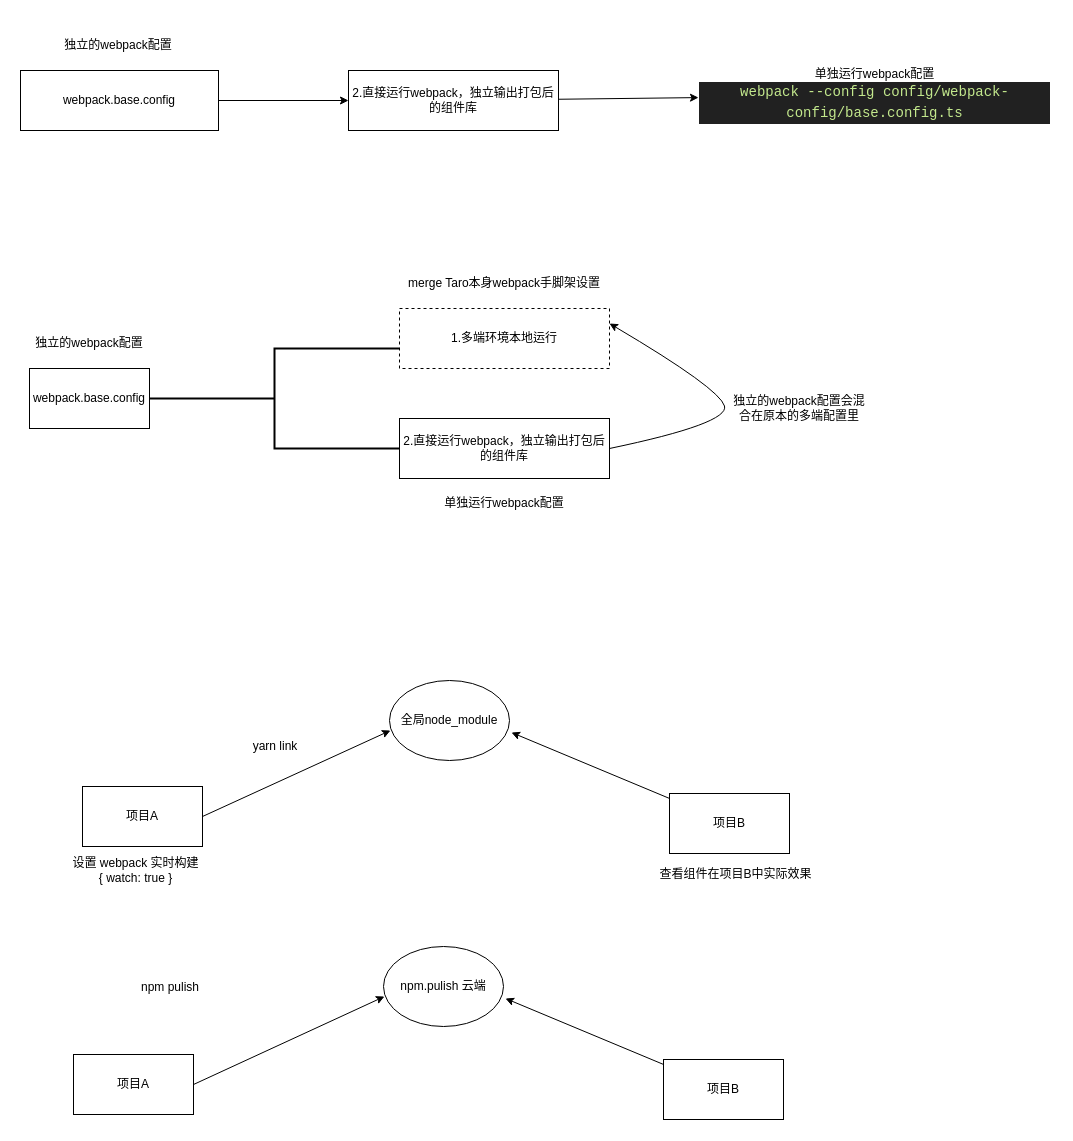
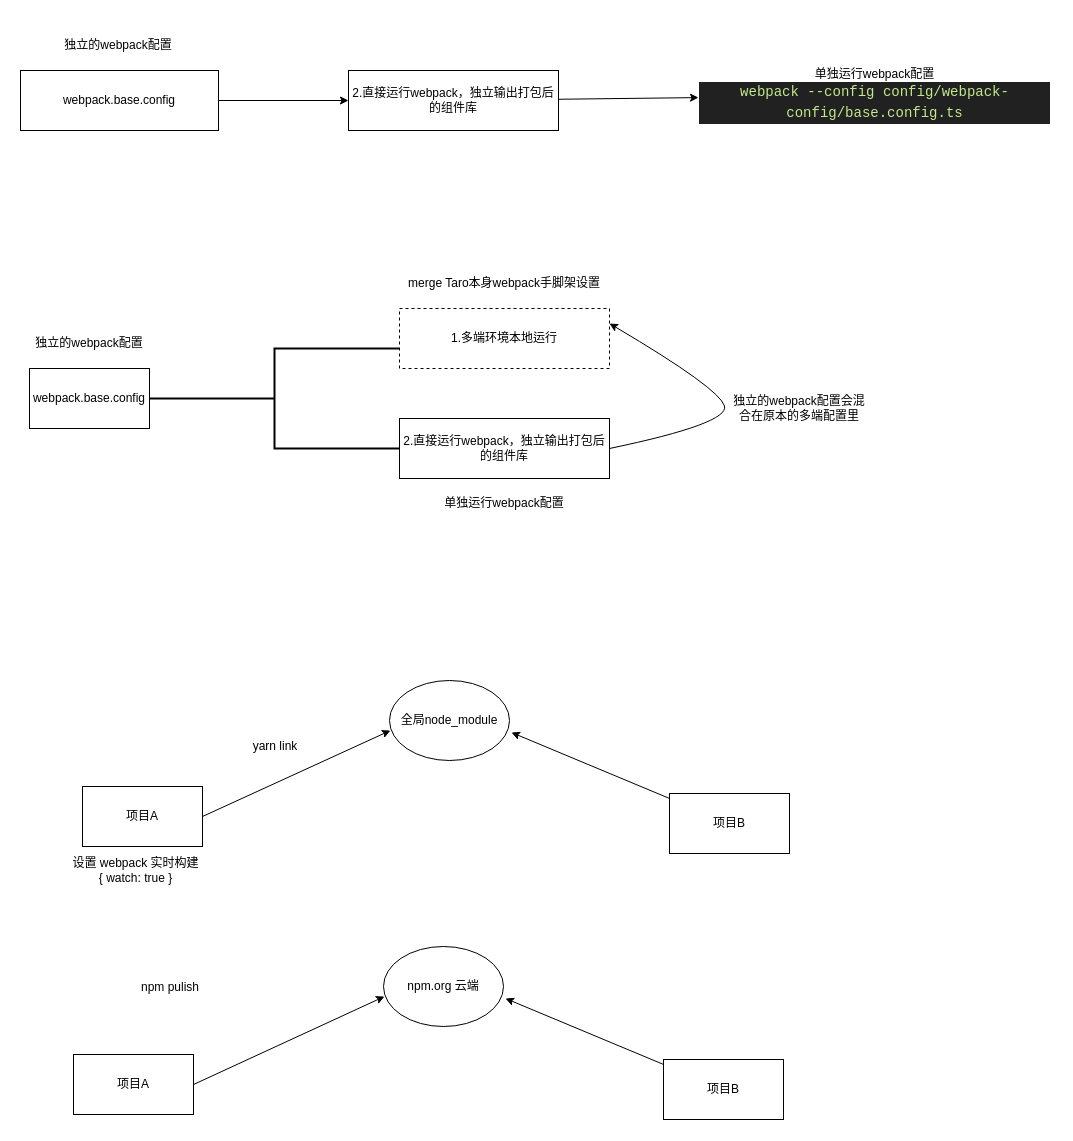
(736, 875) -> none
(444, 987) -> (444, 987)
